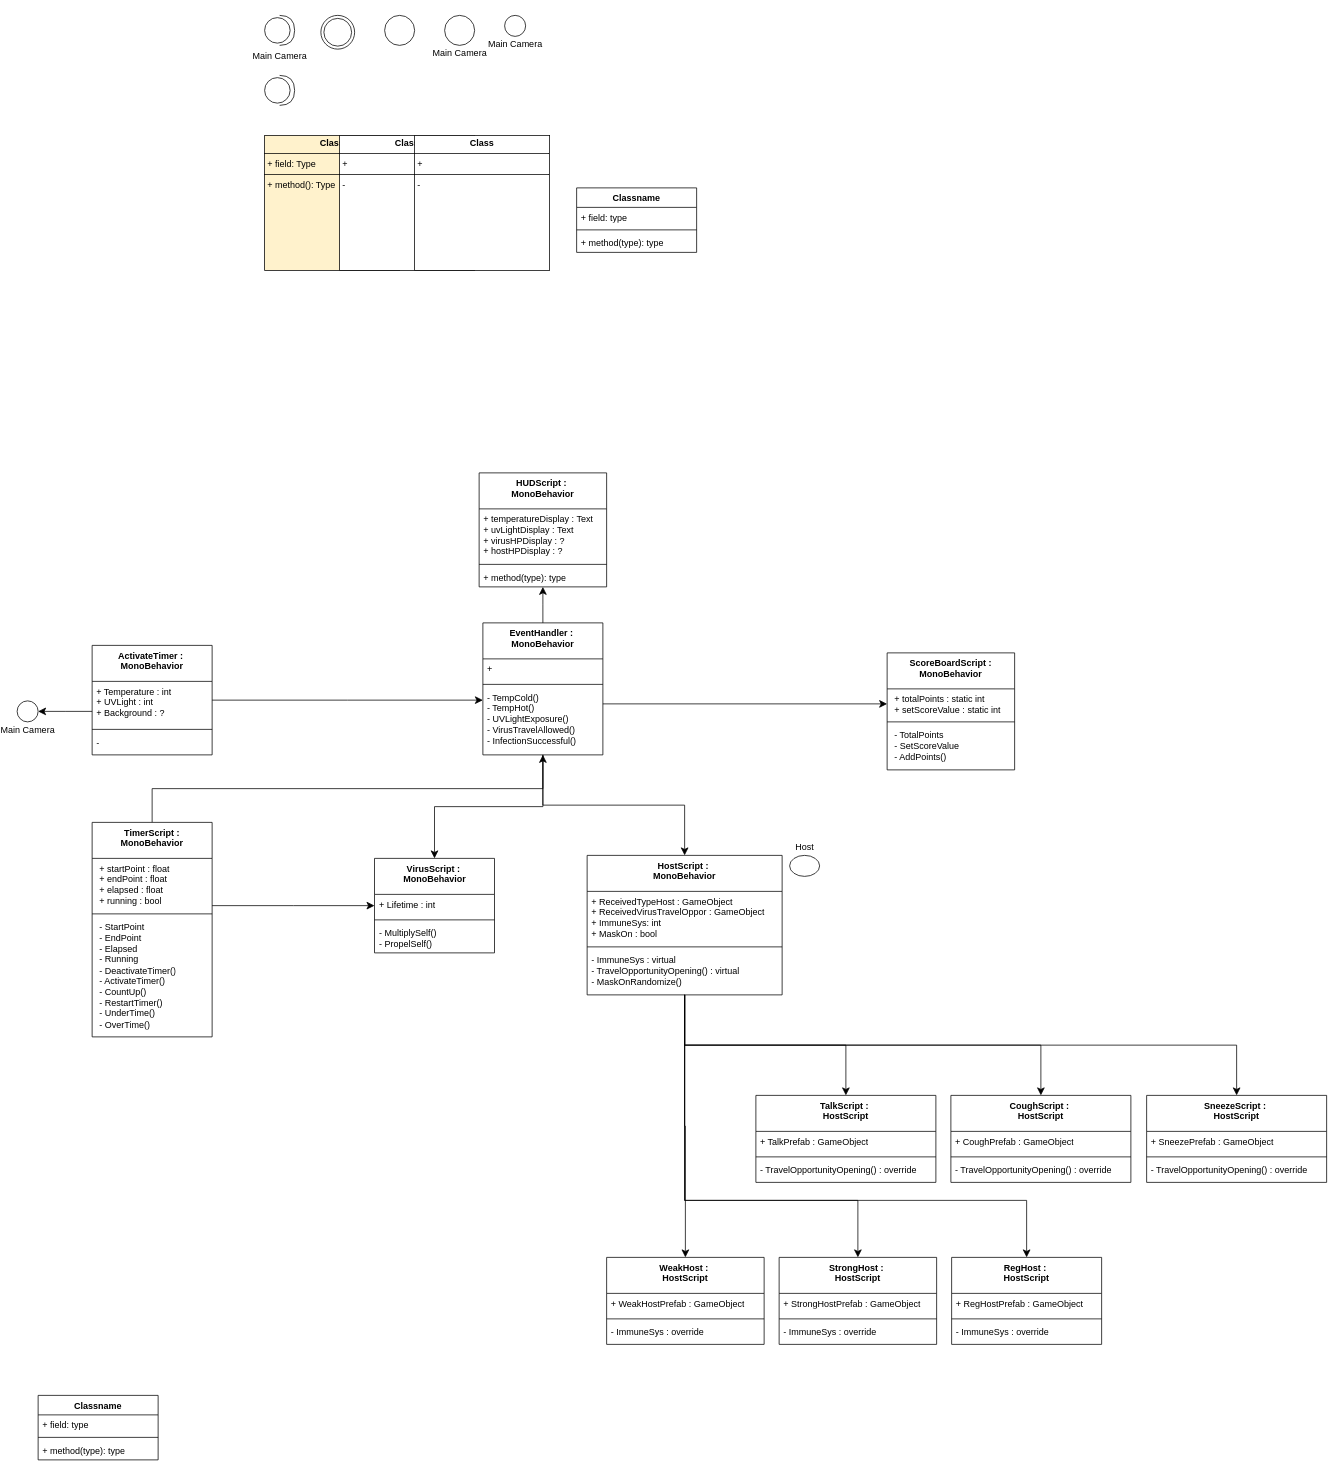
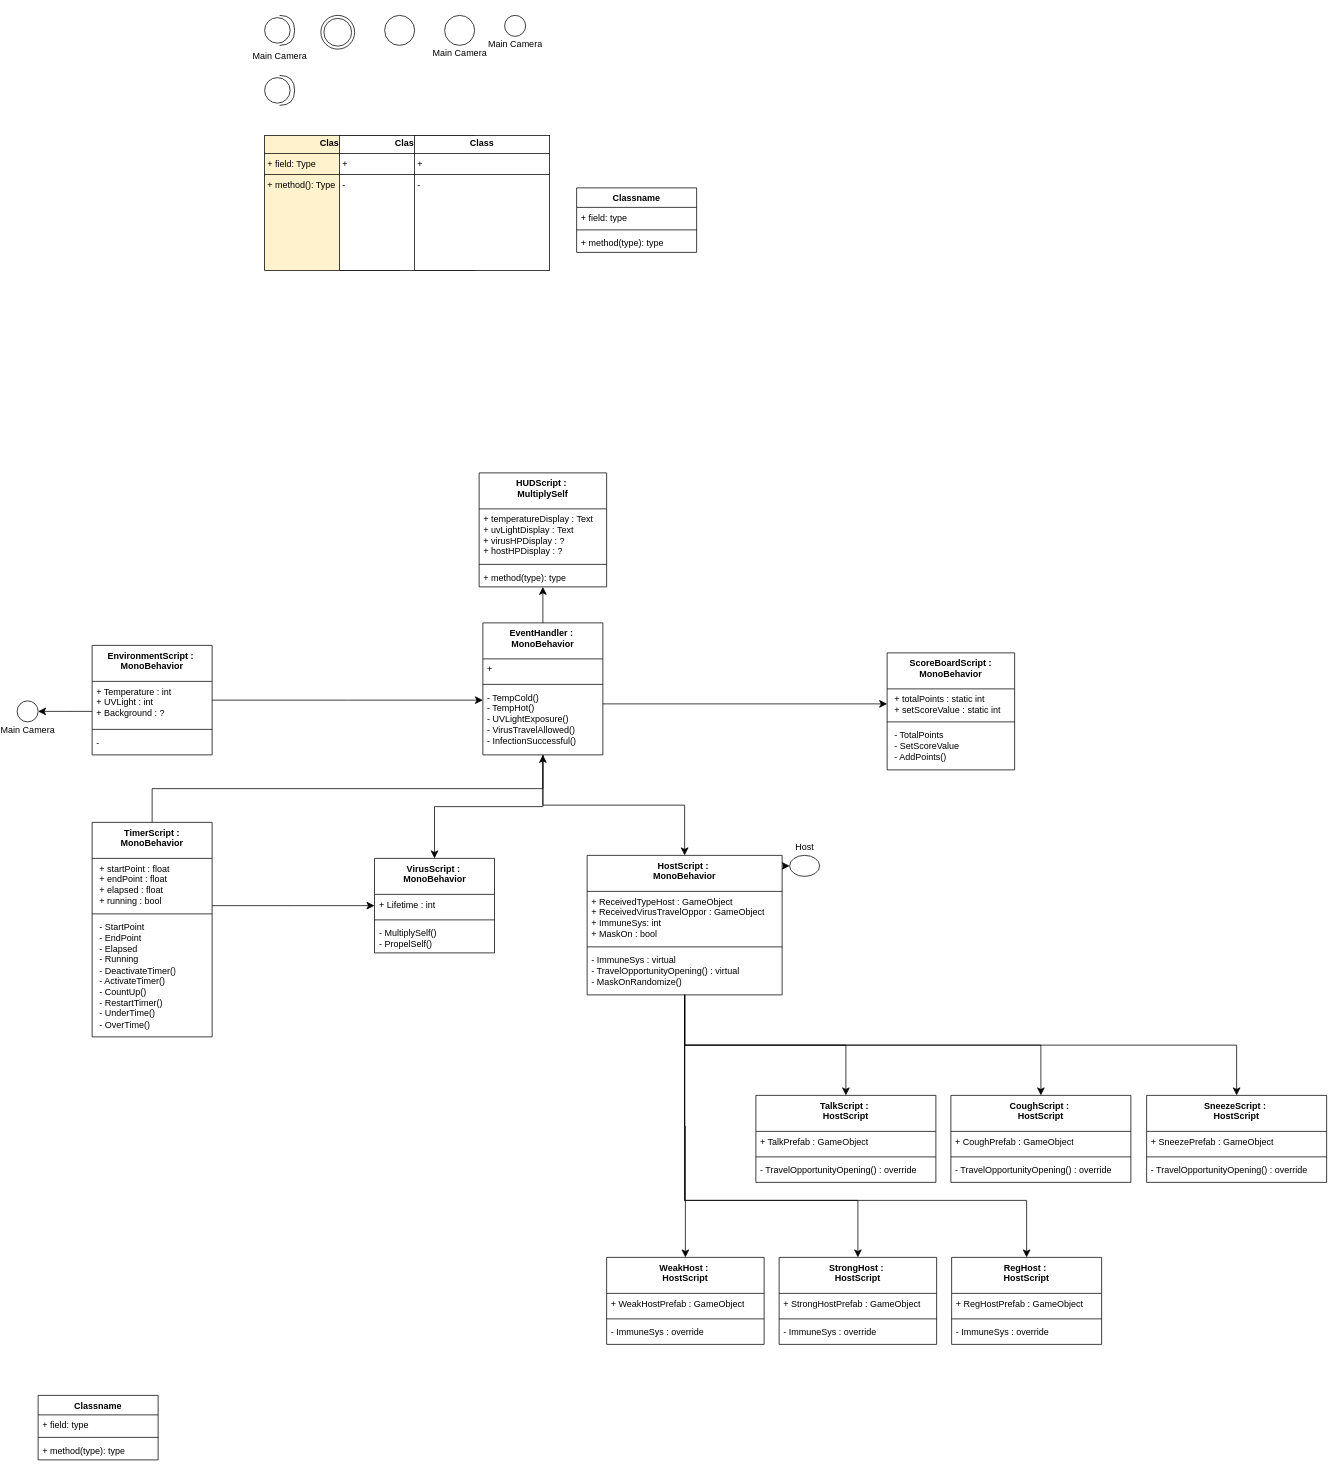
(543, 489) -> (543, 489)
(152, 661) -> (152, 661)
none -> (786, 866)
